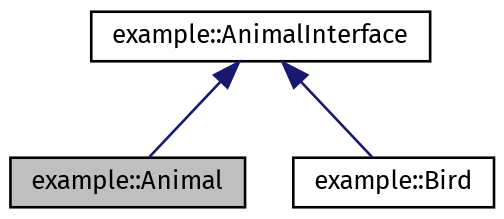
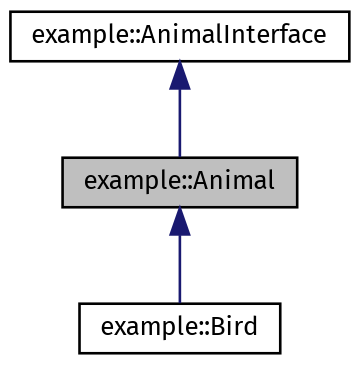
(336, 119) -> (180, 269)
